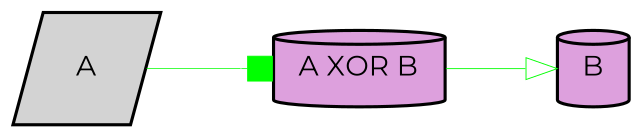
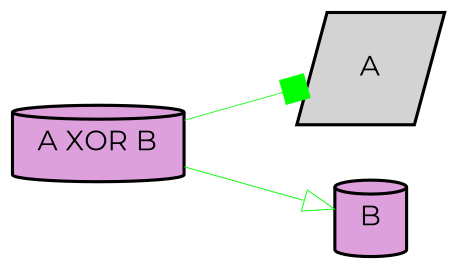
(194, 69) -> (230, 107)
